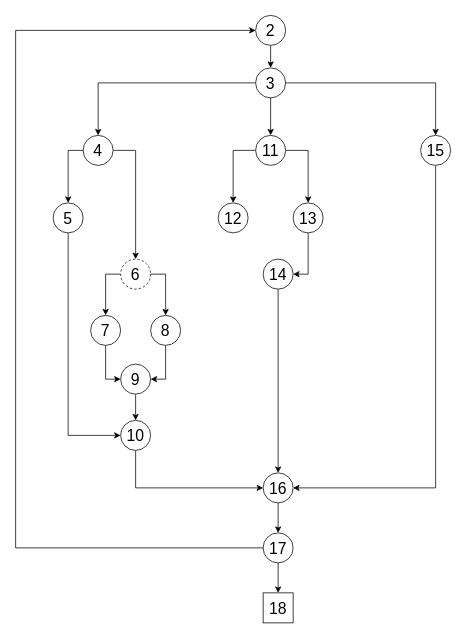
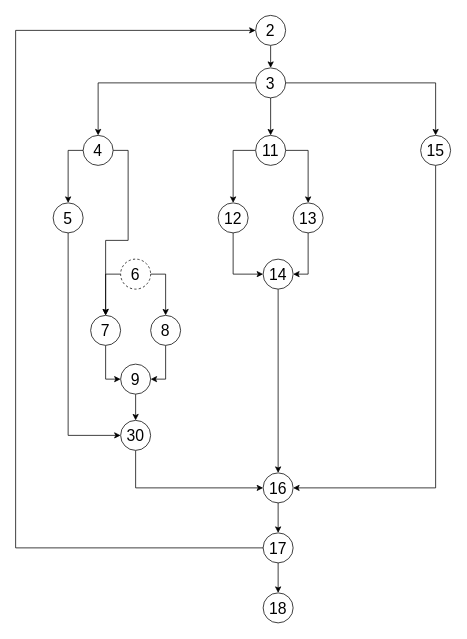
(135, 198) -> (128, 221)
none -> (233, 273)
(135, 435) -> (135, 435)
(278, 608) -> (278, 608)
